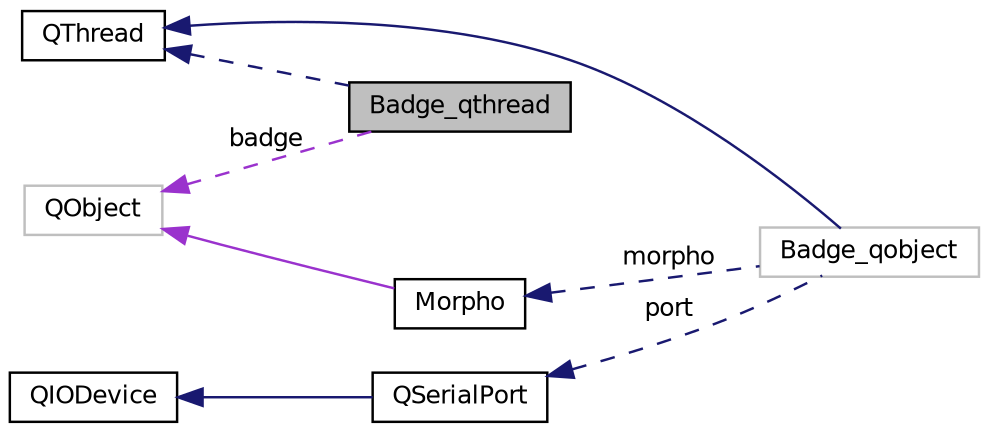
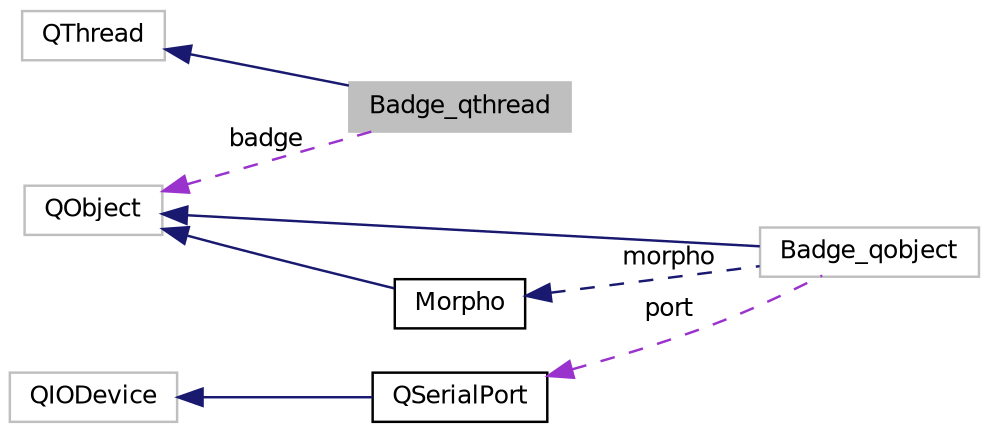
(93, 36) -> (93, 36)
(540, 51) -> (474, 231)
(269, 70) -> (269, 70)
(460, 107) -> (460, 107)
(291, 263) -> (291, 263)
(700, 329) -> (700, 329)
(93, 397) -> (93, 397)
